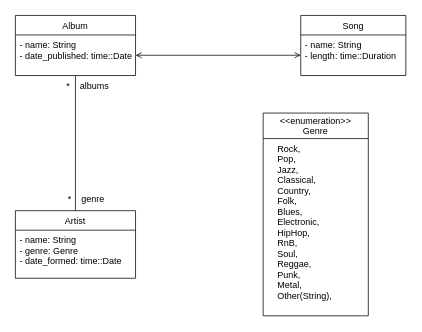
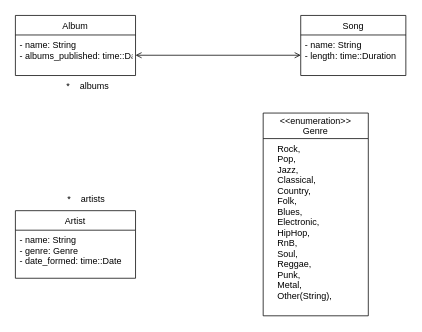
(50, 45) -> (50, 45)
(75, 141) -> none
(86, 199) -> (86, 199)
